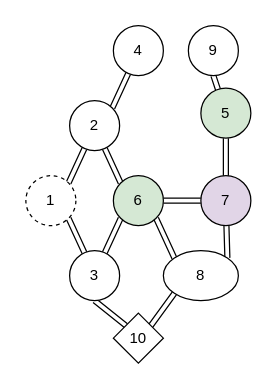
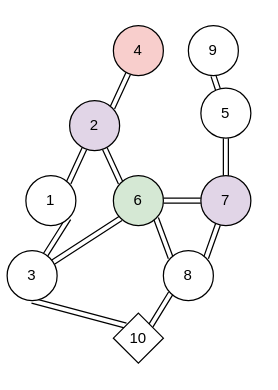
(138, 51) -> (138, 51)
(226, 113) -> (226, 113)
(94, 126) -> (94, 126)
(51, 201) -> (51, 201)
(94, 276) -> (32, 276)
(201, 276) -> (188, 276)
